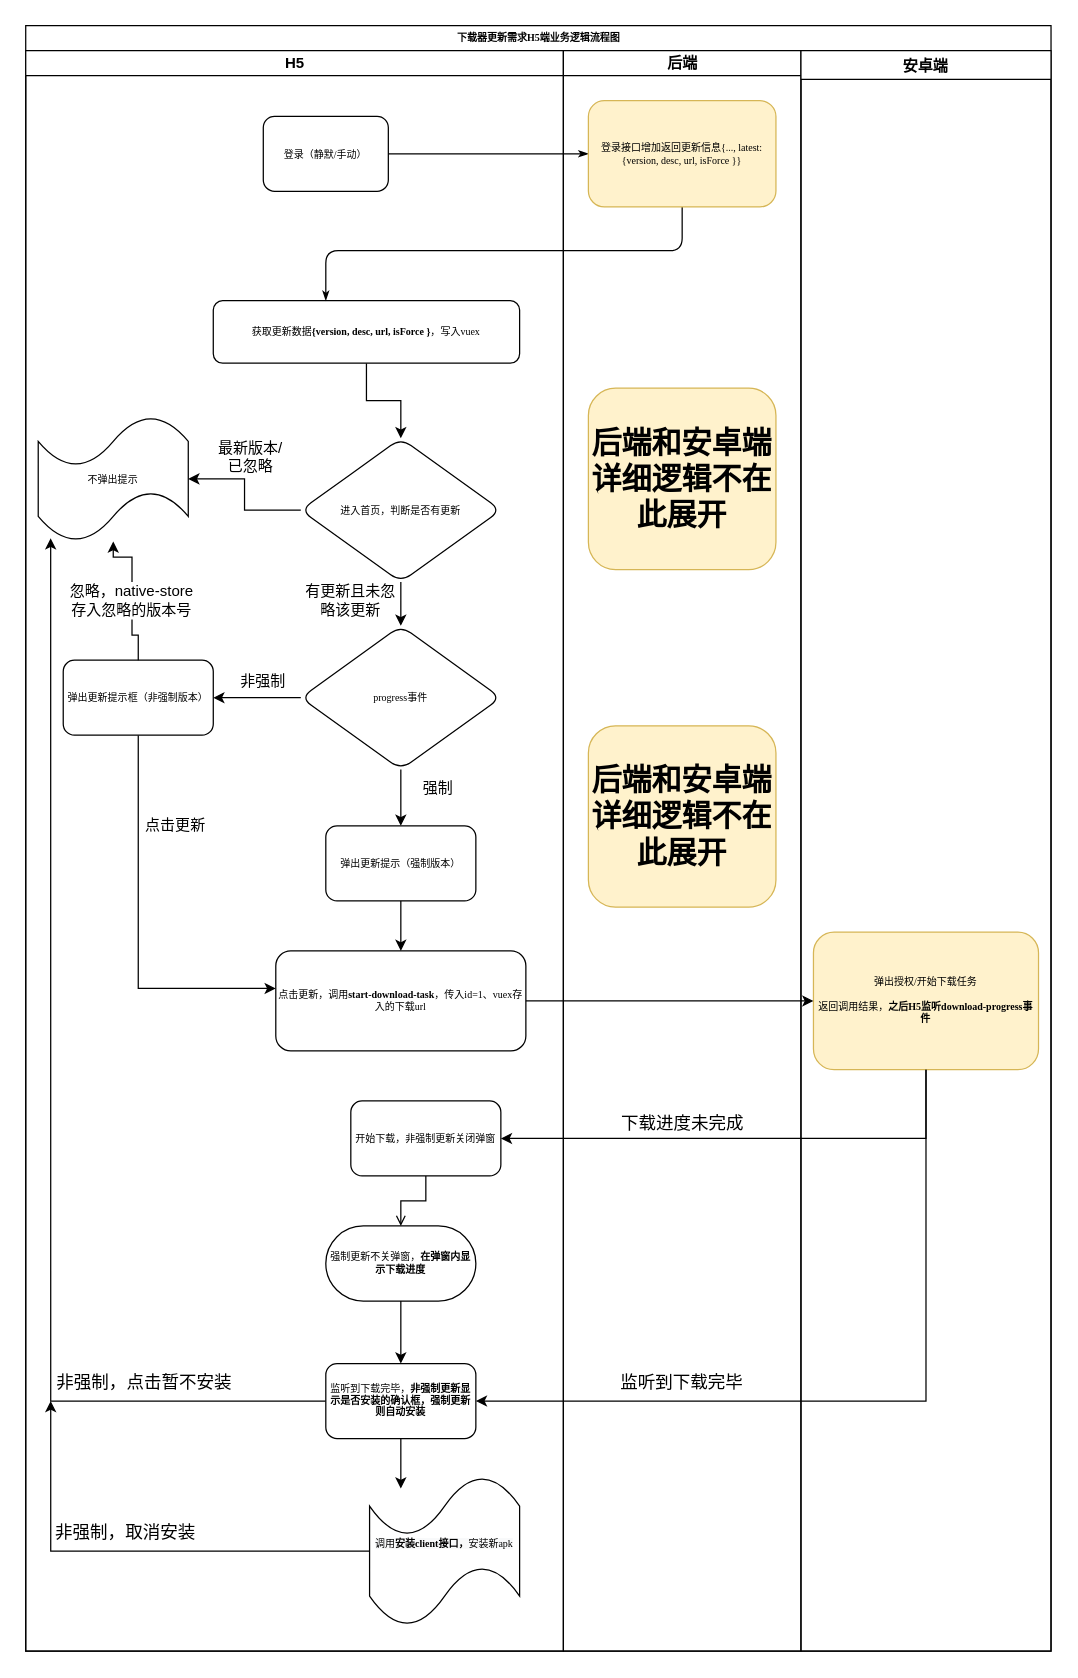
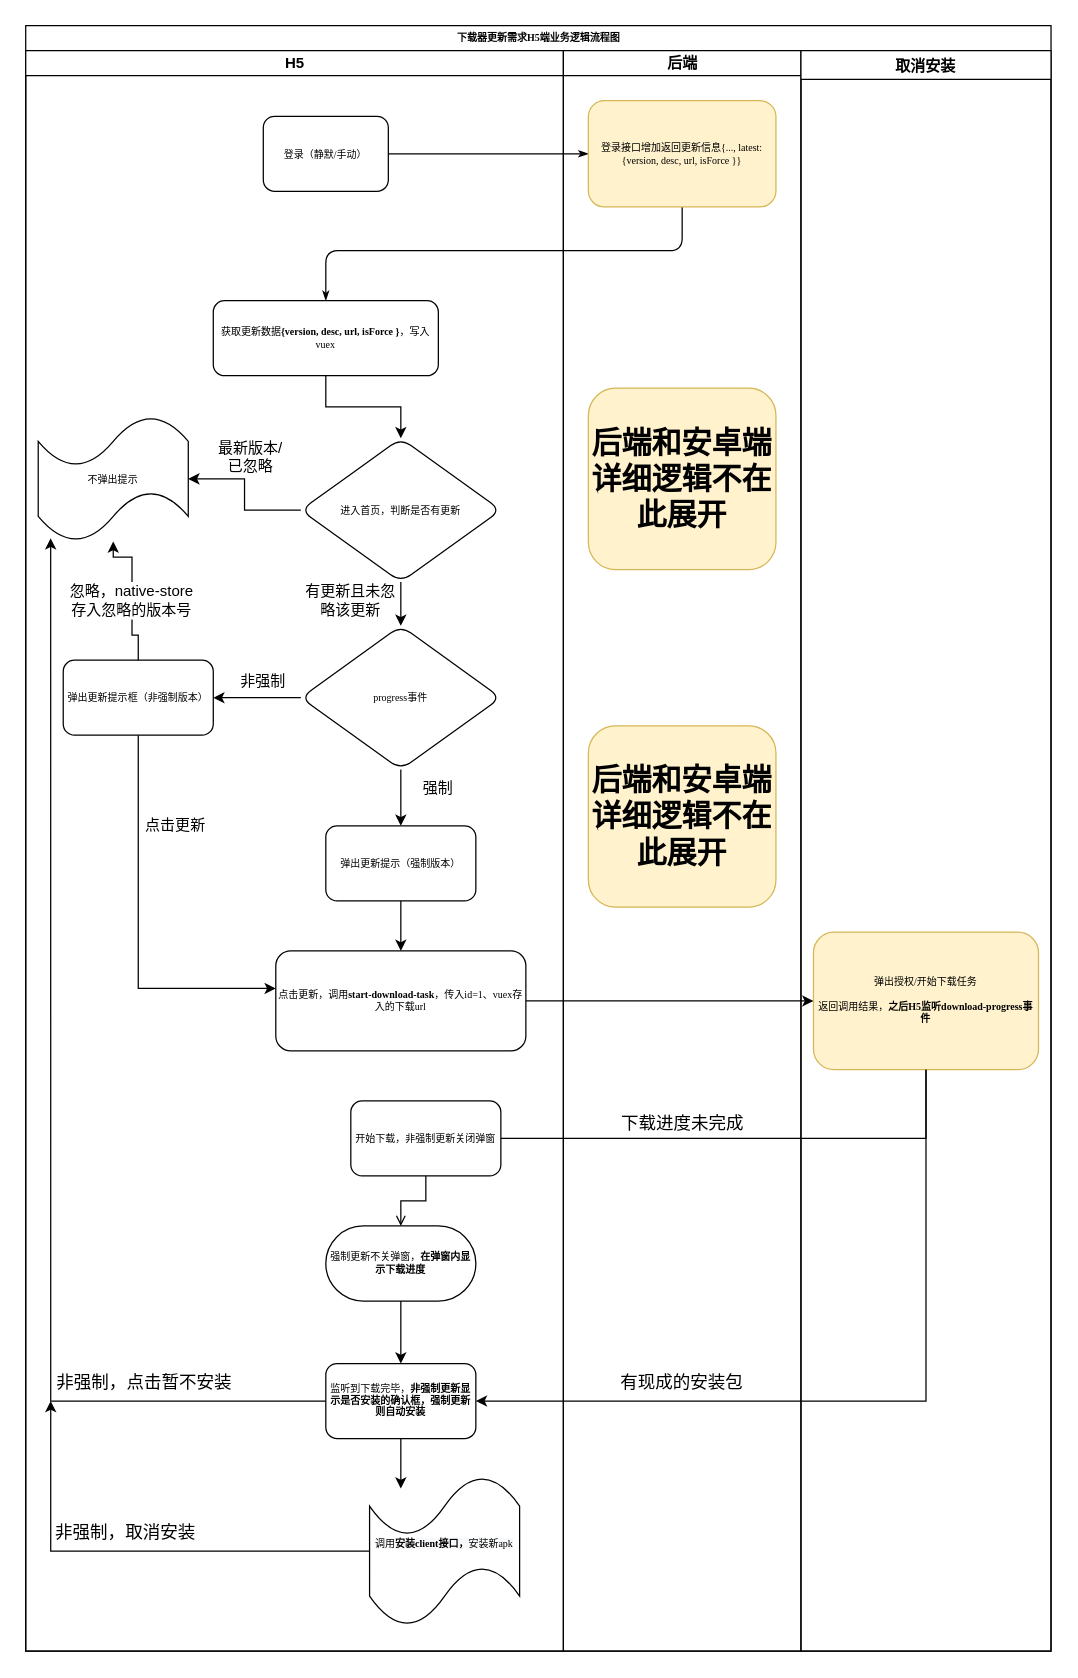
(925, 66) -> (925, 66)
(366, 332) -> (326, 338)
(511, 1138) -> (507, 1138)
(682, 1382) -> (682, 1382)
